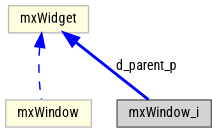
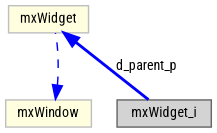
(39, 73) -> (58, 59)
(164, 114) -> (164, 114)
